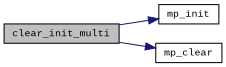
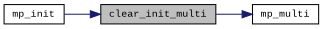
(134, 23) -> (77, 14)
(189, 53) -> (286, 14)
